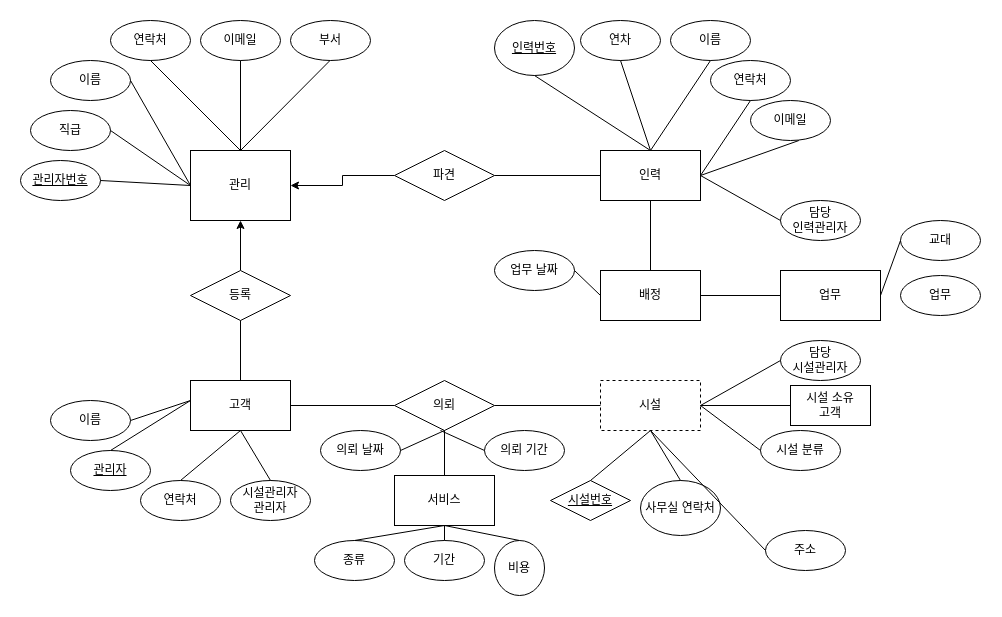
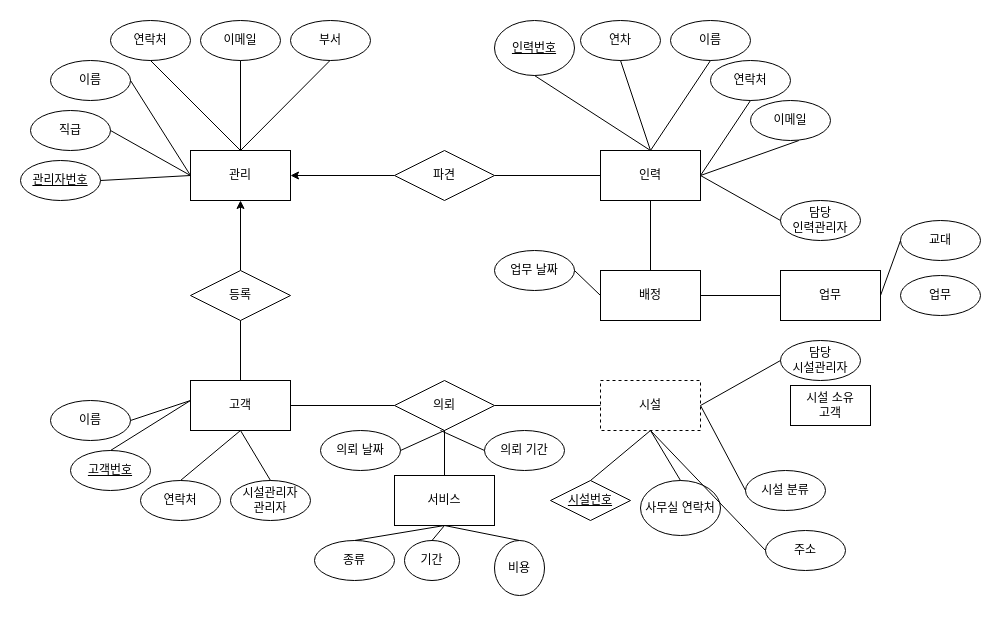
(241, 186) -> (241, 176)
(748, 406) -> none
(801, 451) -> (786, 491)
(111, 471) -> (111, 471)
(445, 561) -> (432, 561)
